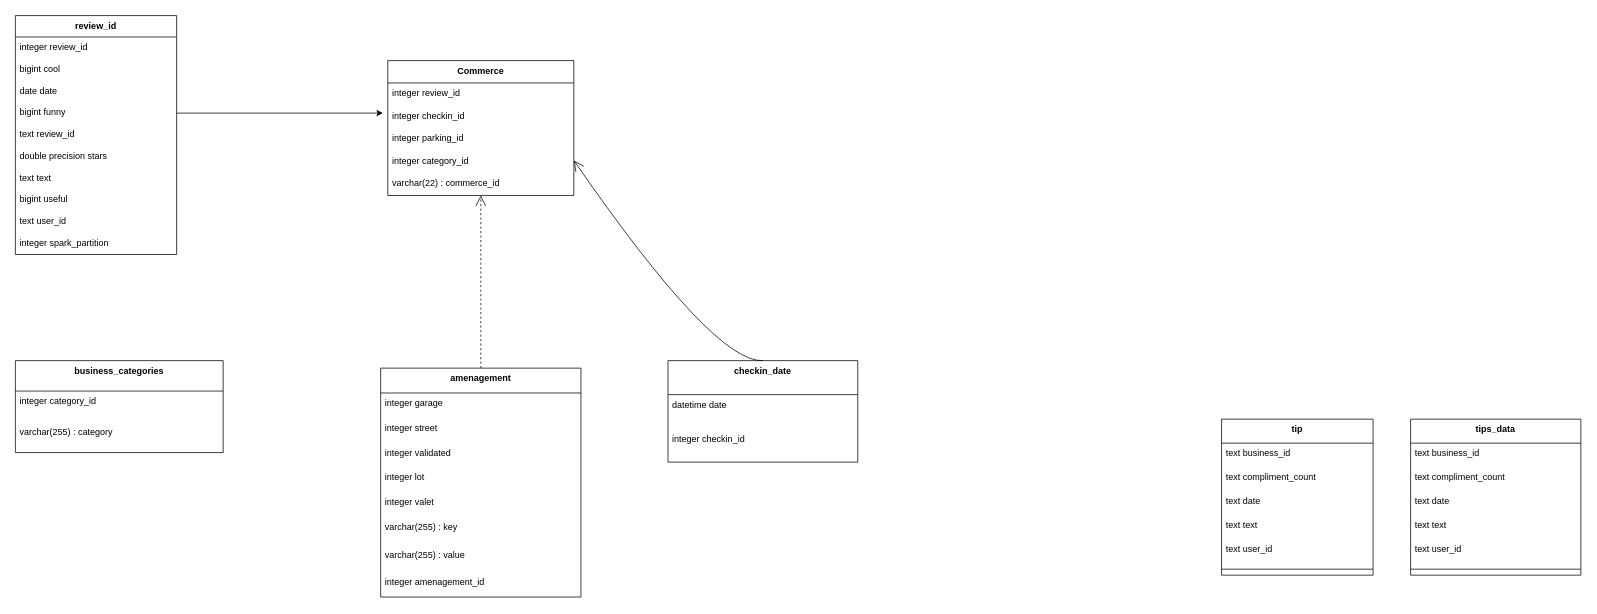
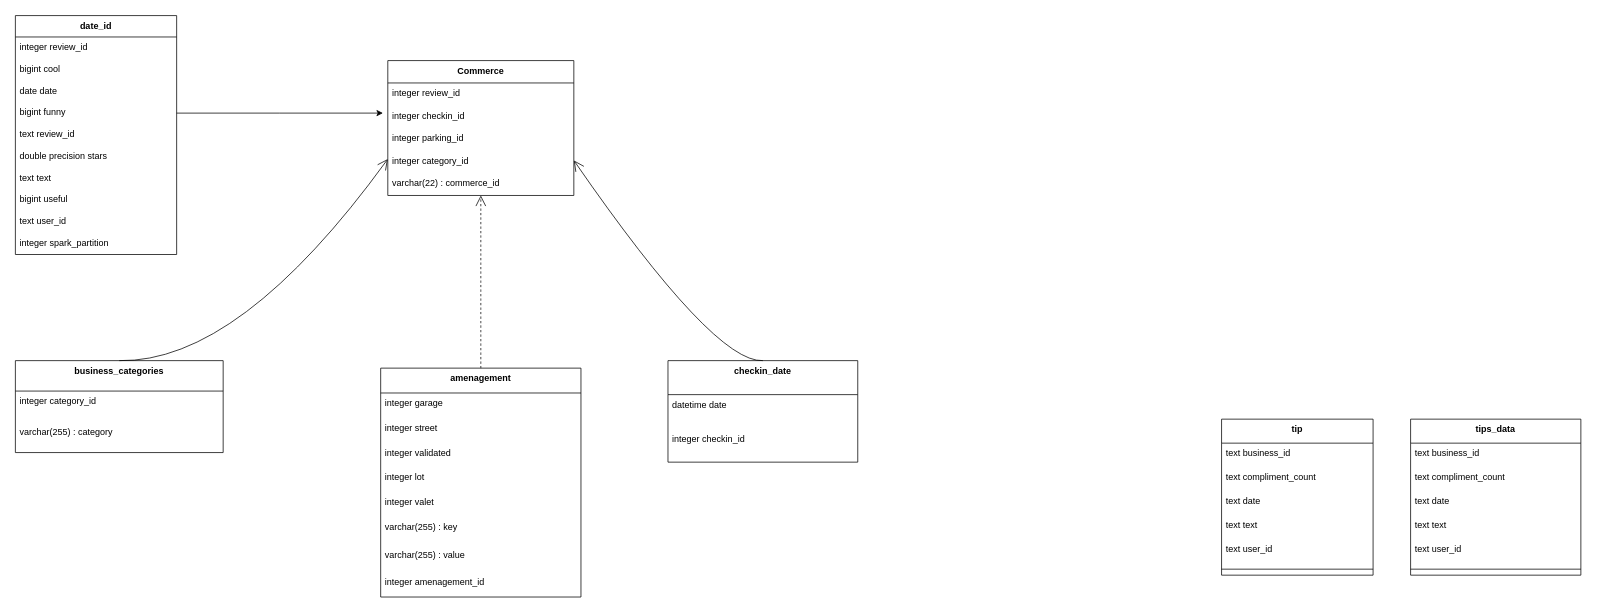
(96, 26) -> (96, 26)
none -> (277, 286)
